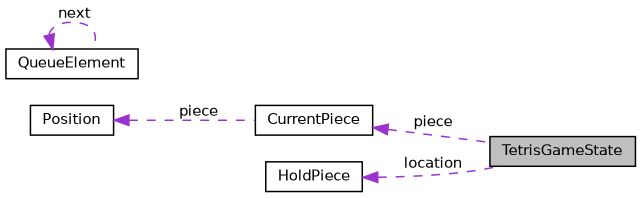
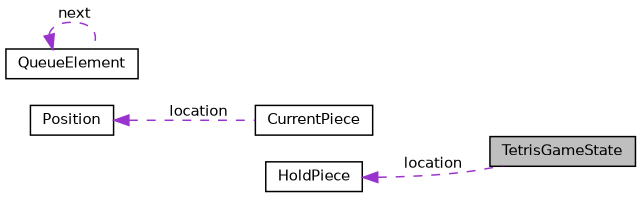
(197, 112) -> (197, 112)
(439, 136) -> none
